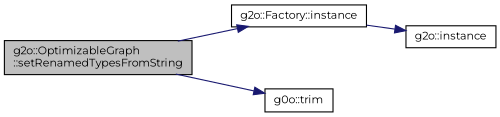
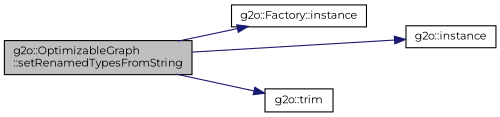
(381, 27) -> (293, 46)
(299, 100) -> (299, 100)
